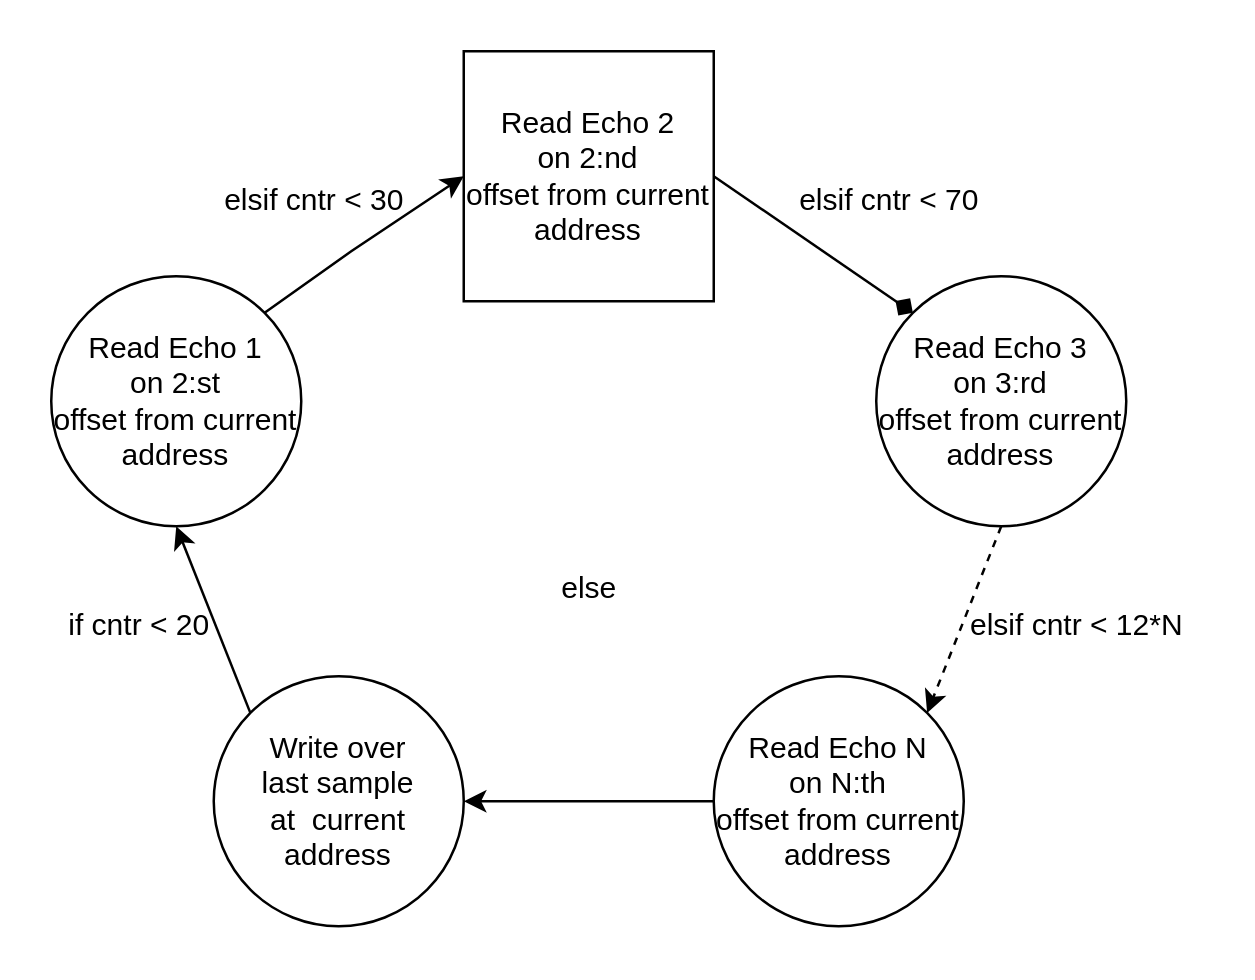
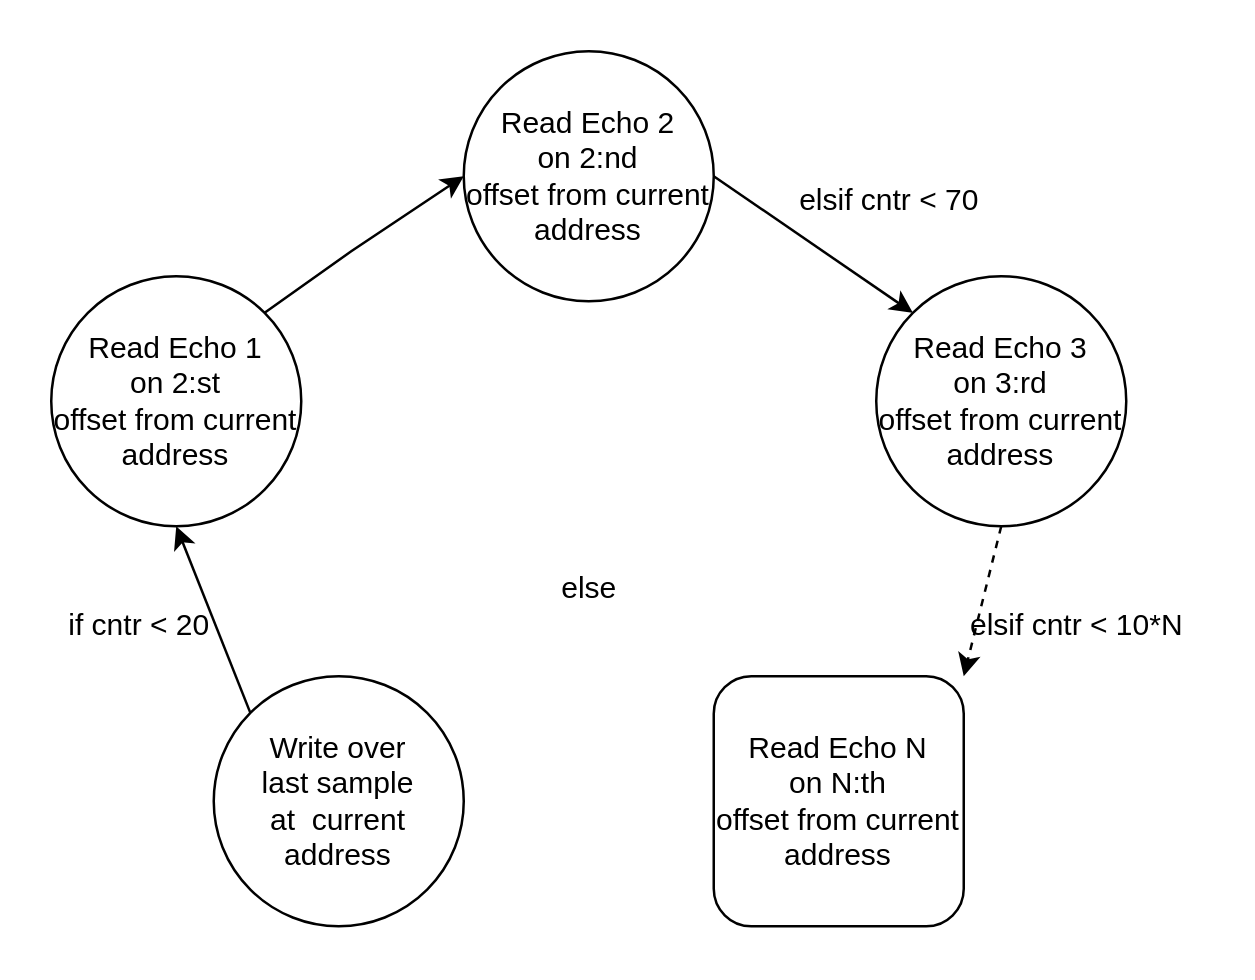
(589, 176) -> (589, 176)
(314, 201) -> none
(896, 301) -> (896, 302)
(1078, 626) -> (1078, 626)
(597, 801) -> none
(839, 801) -> (839, 801)
